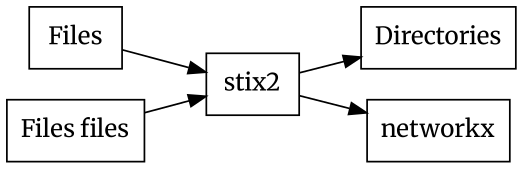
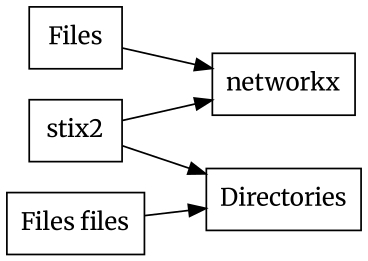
(155, 59) -> (159, 56)
(167, 107) -> (167, 213)
